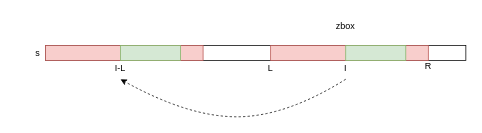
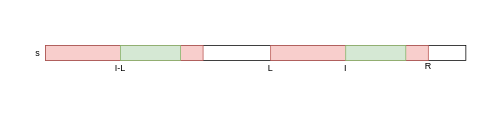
(345, 27) -> none
(275, 111) -> none
